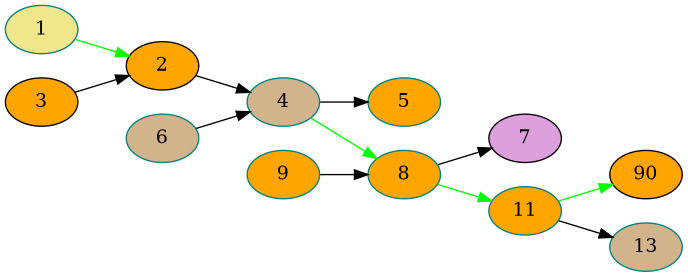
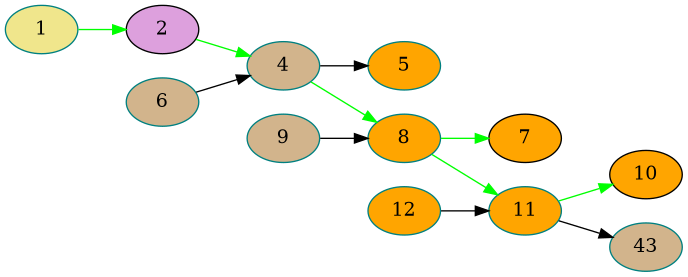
(163, 66) -> (163, 30)
(217, 82) -> (217, 46)
(42, 102) -> none
(525, 138) -> (525, 138)
(458, 158) -> (458, 138)
(283, 175) -> (283, 138)
(646, 175) -> (646, 175)
none -> (404, 211)
(646, 247) -> (646, 247)
